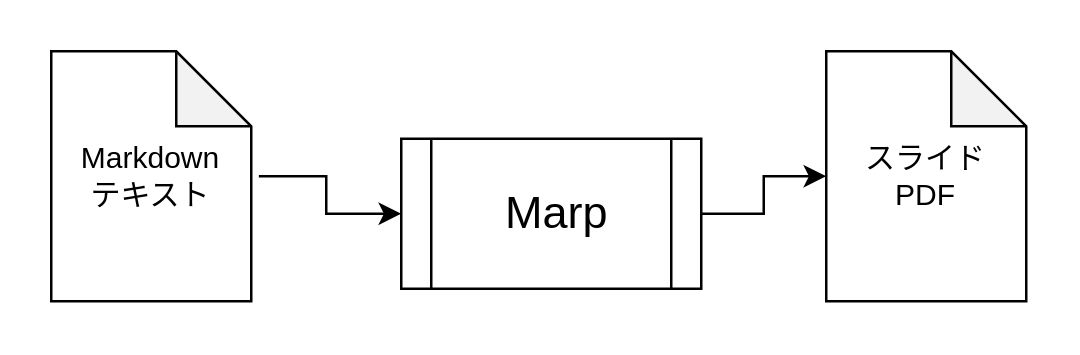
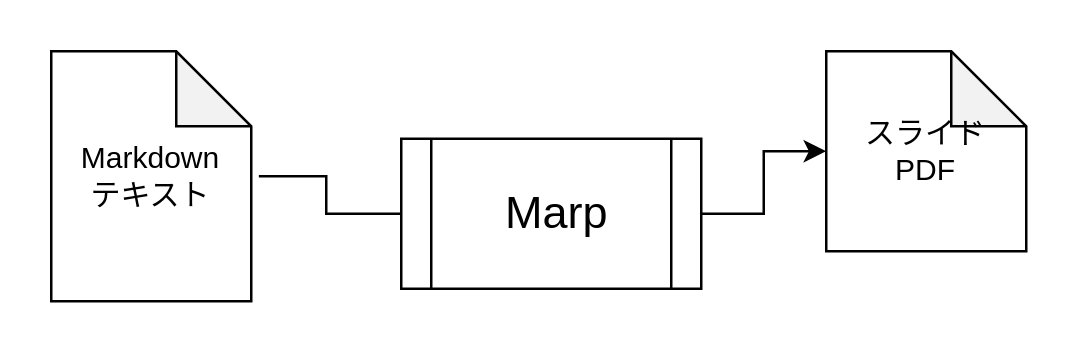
(926, 176) -> (926, 151)
(383, 214) -> (390, 214)
